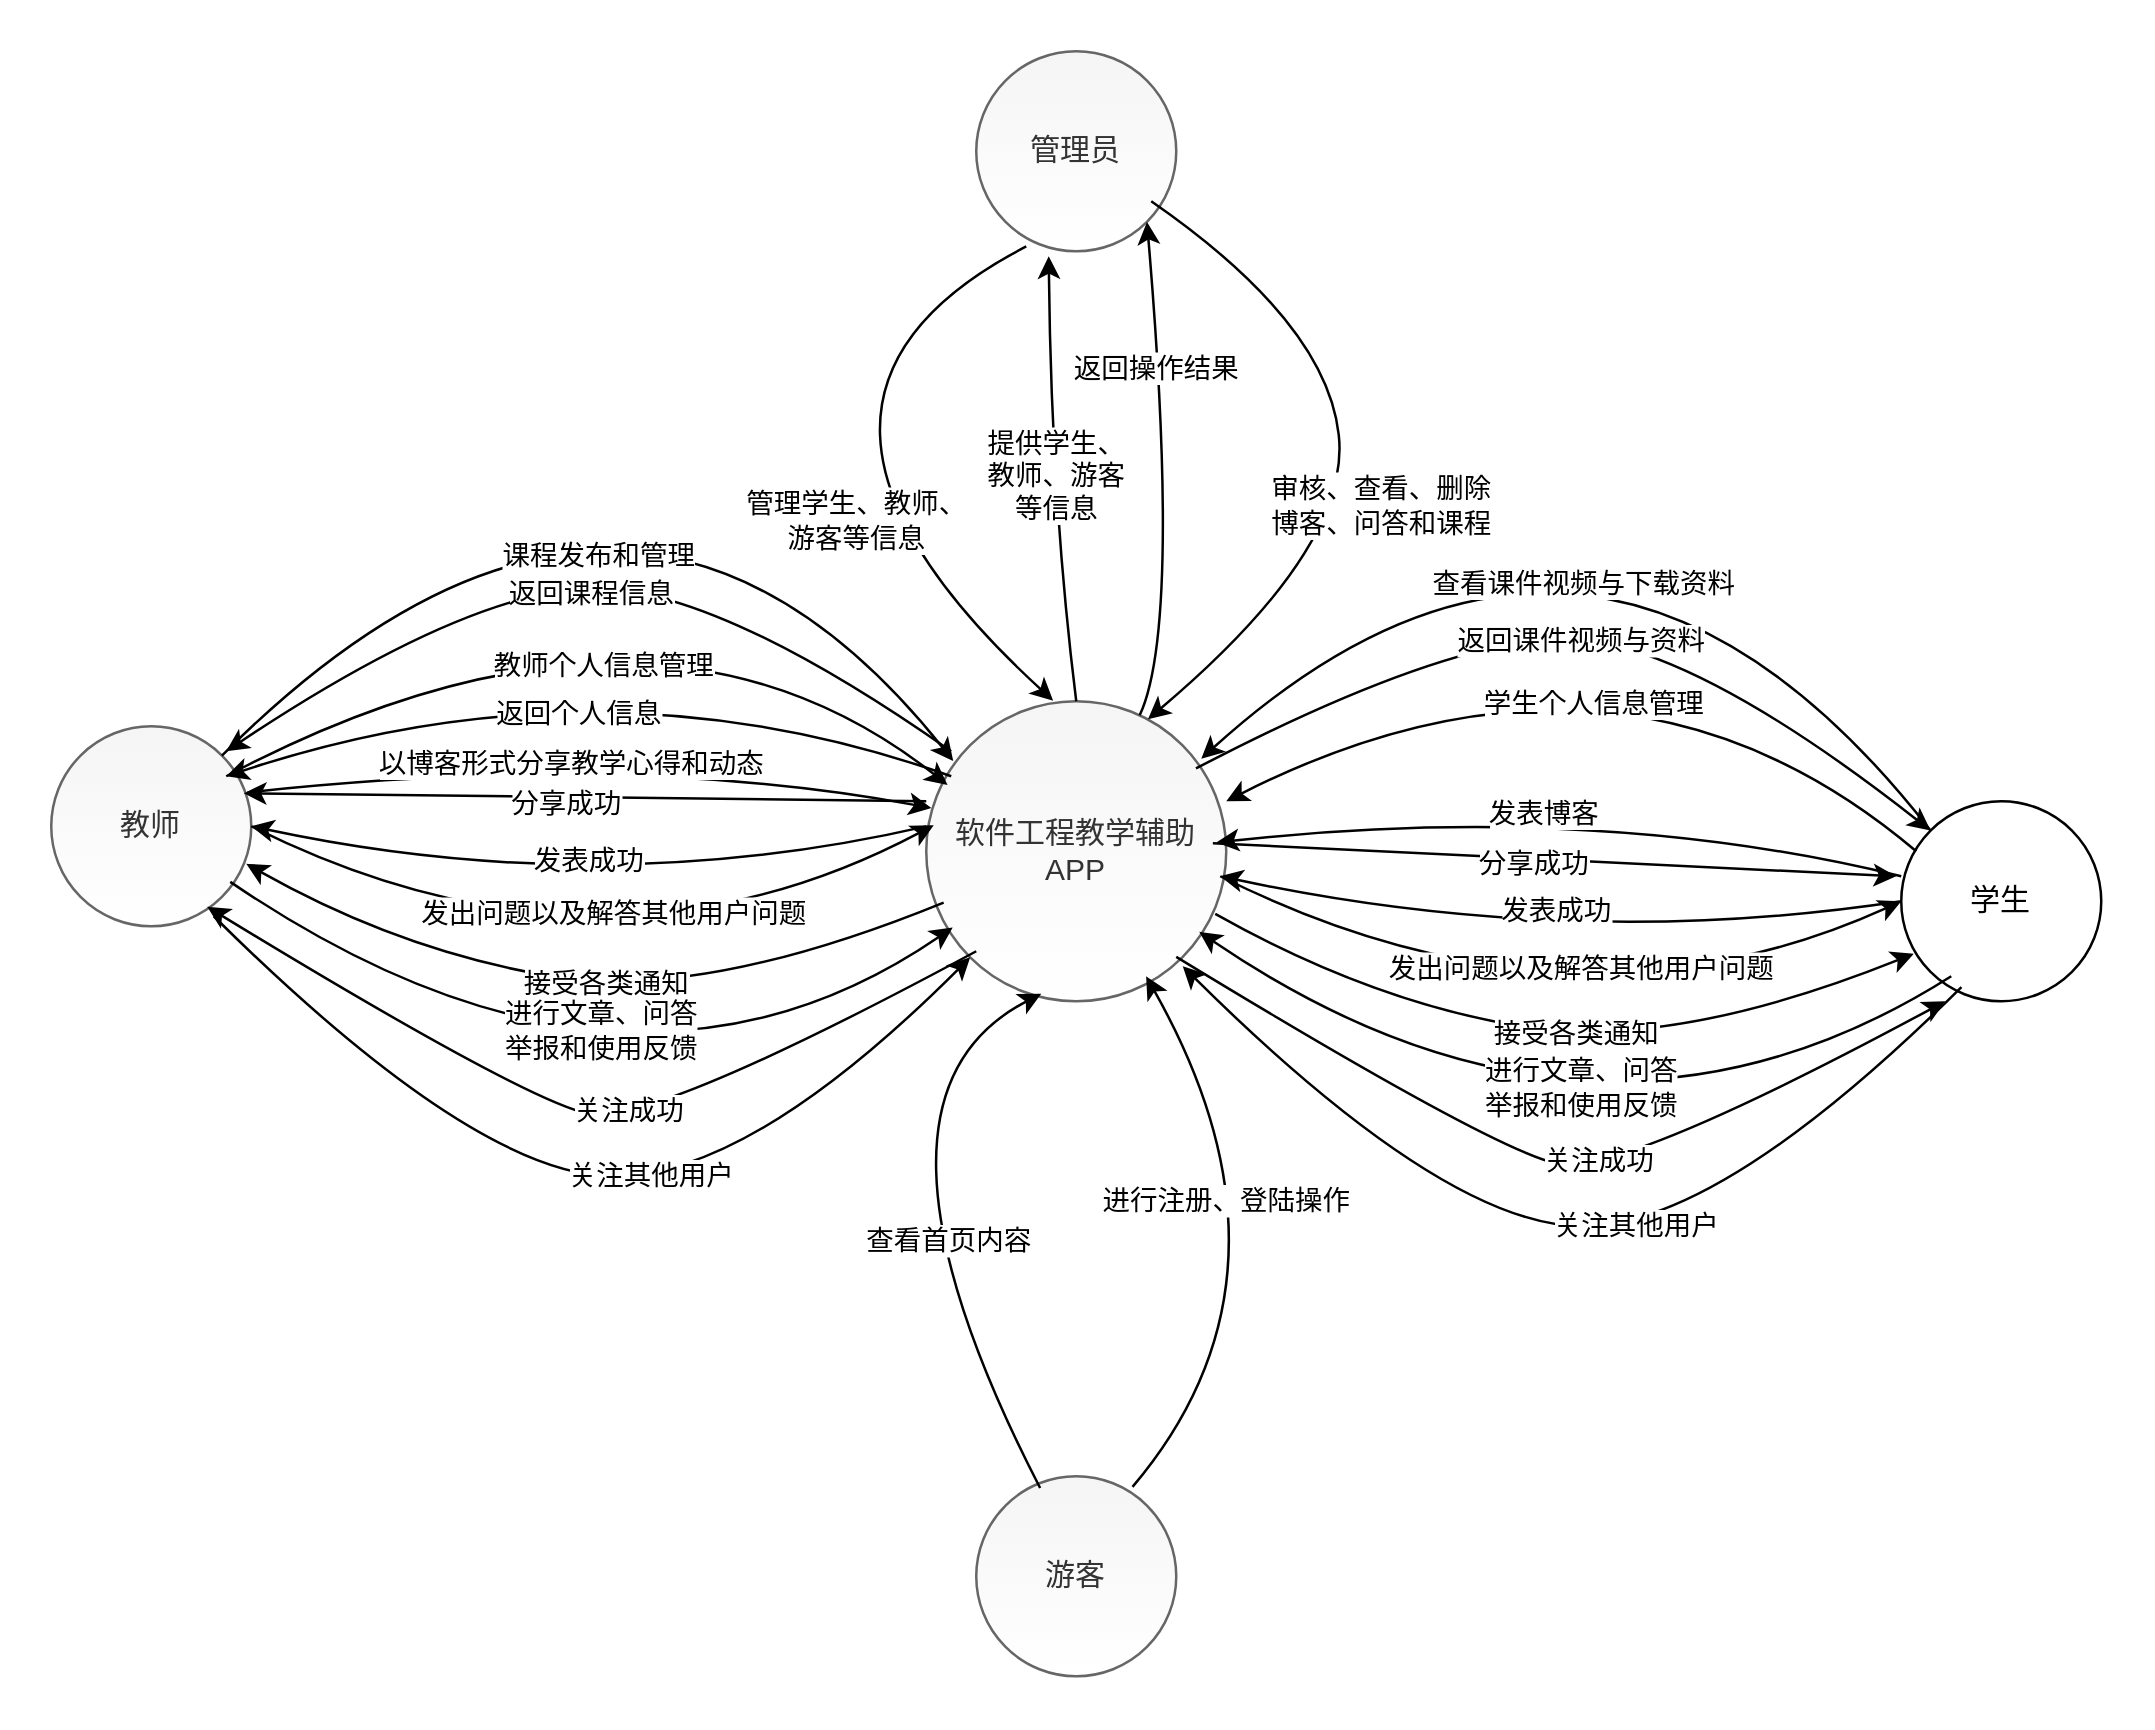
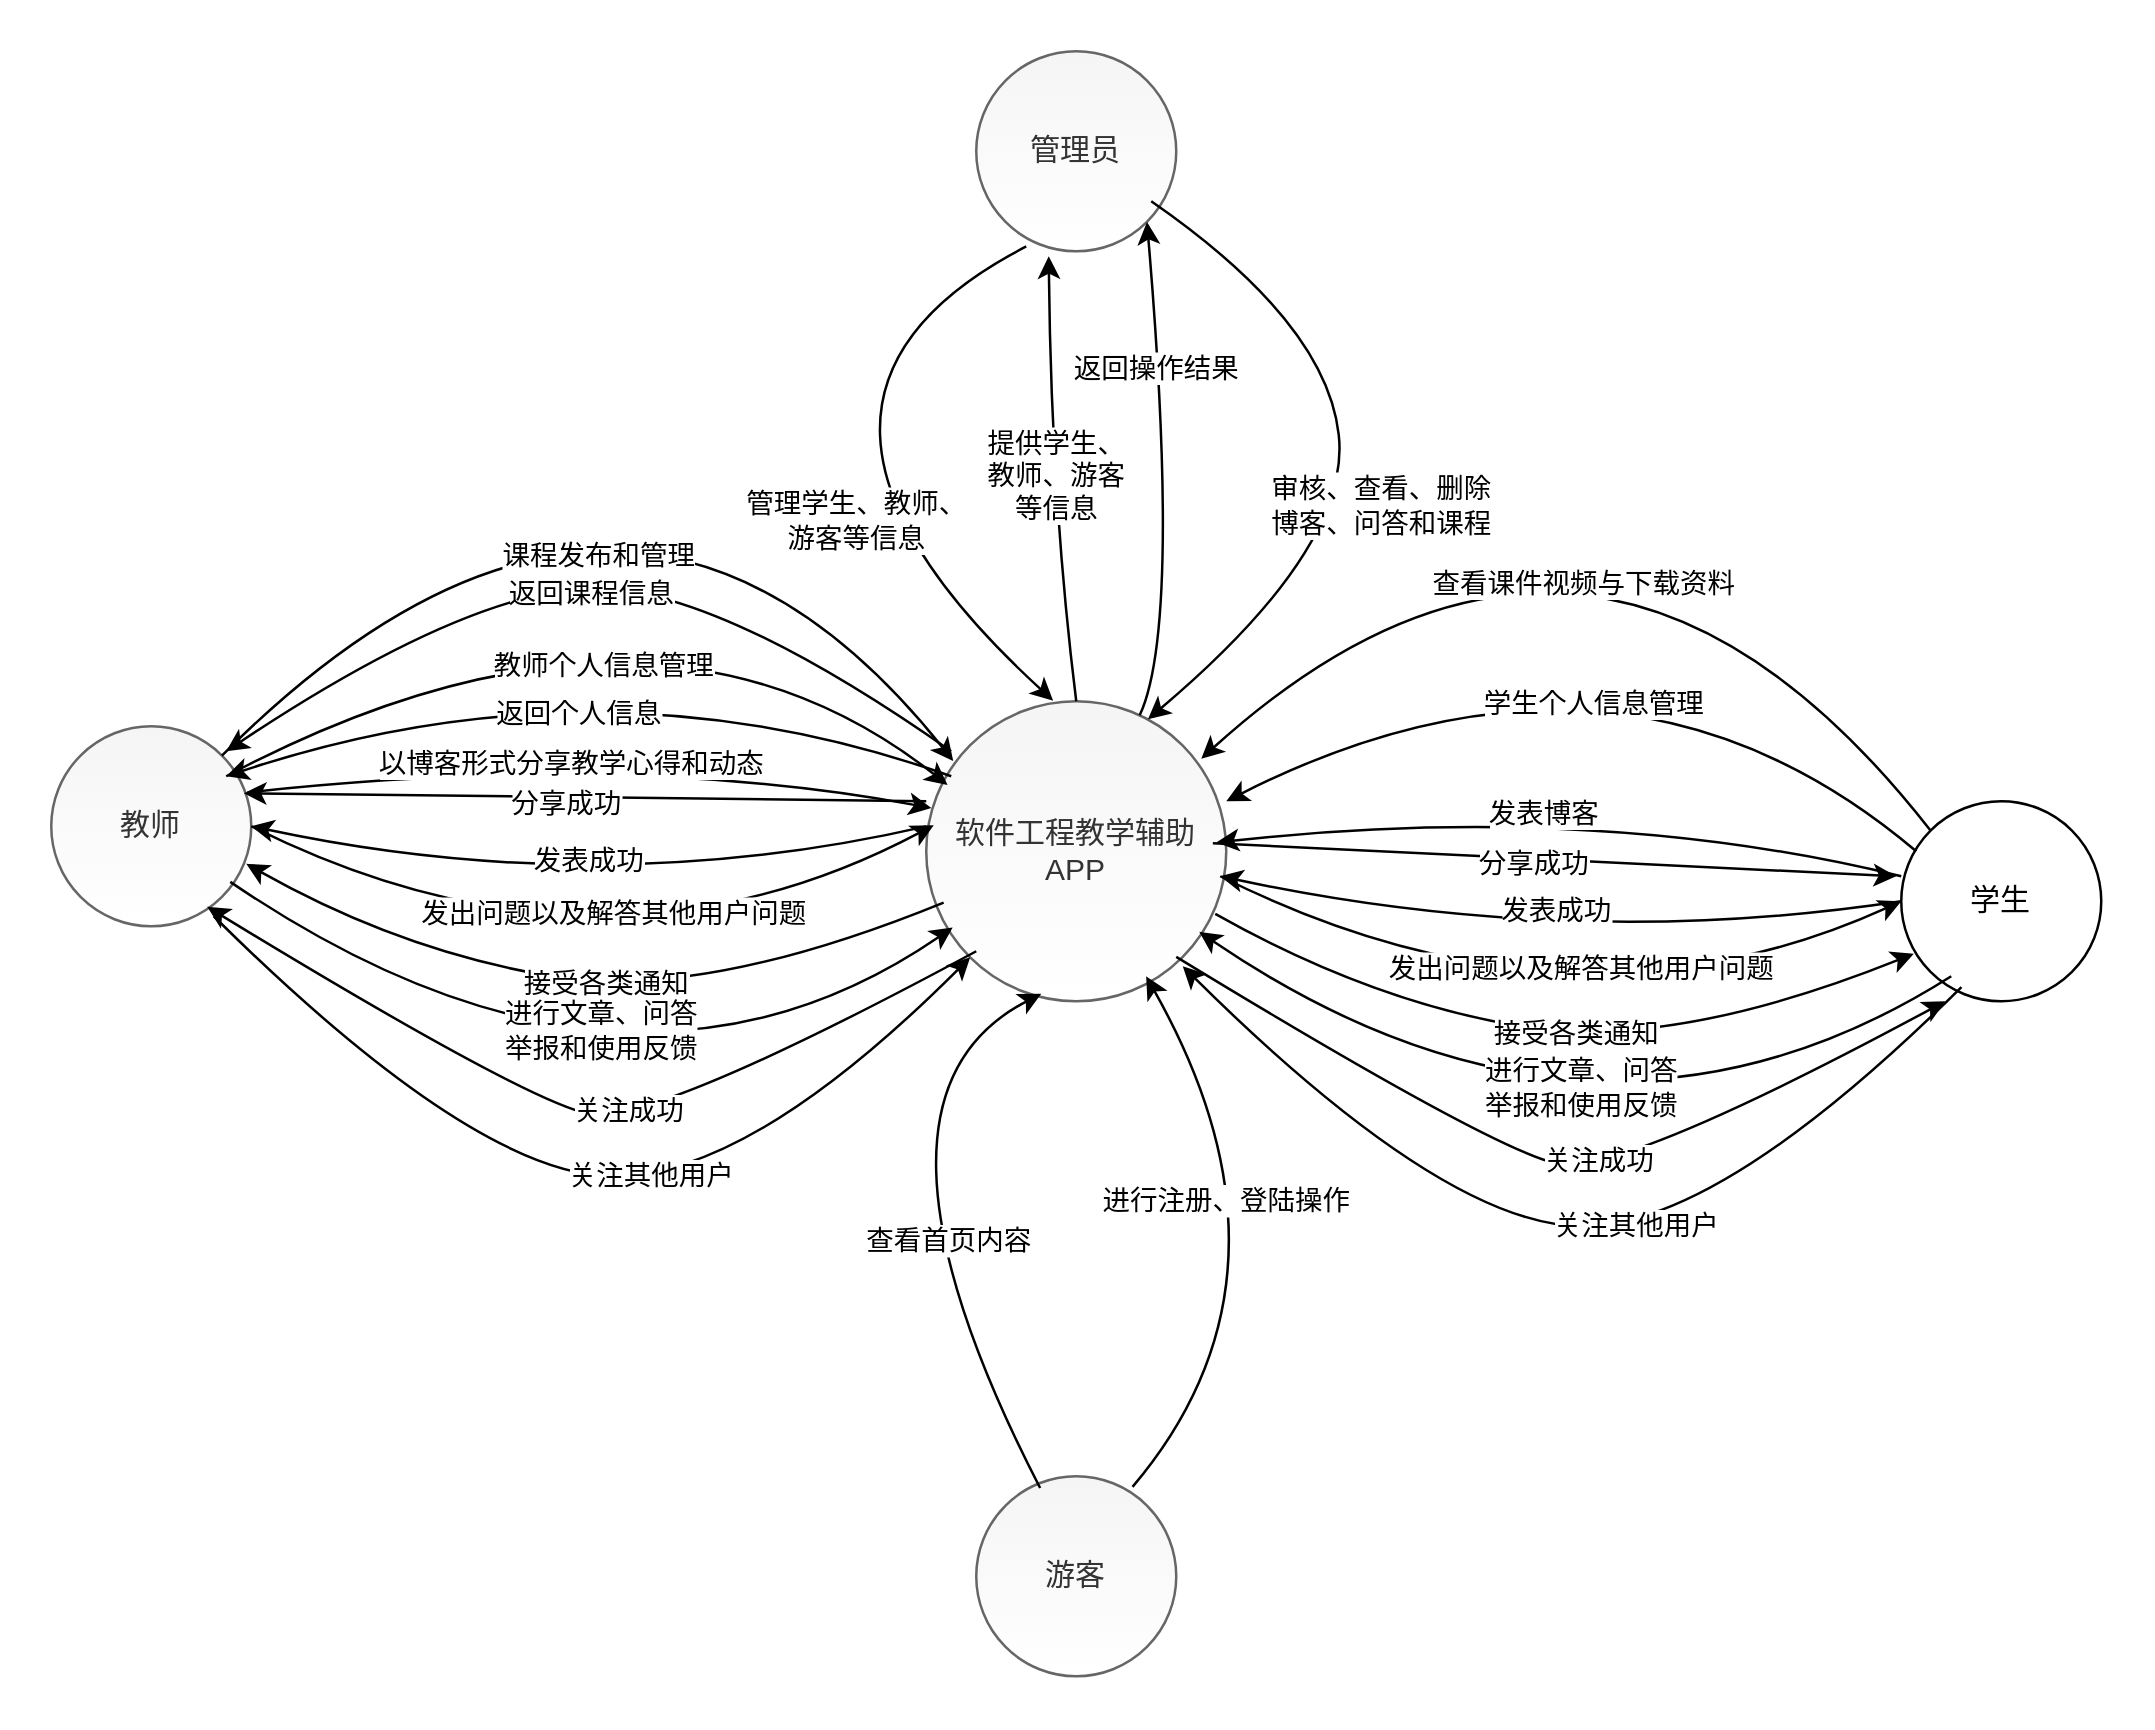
(1788, 728) -> none
